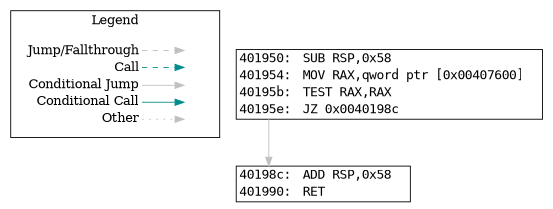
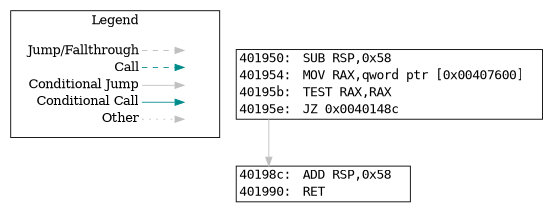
(351, 109) -> (351, 109)
